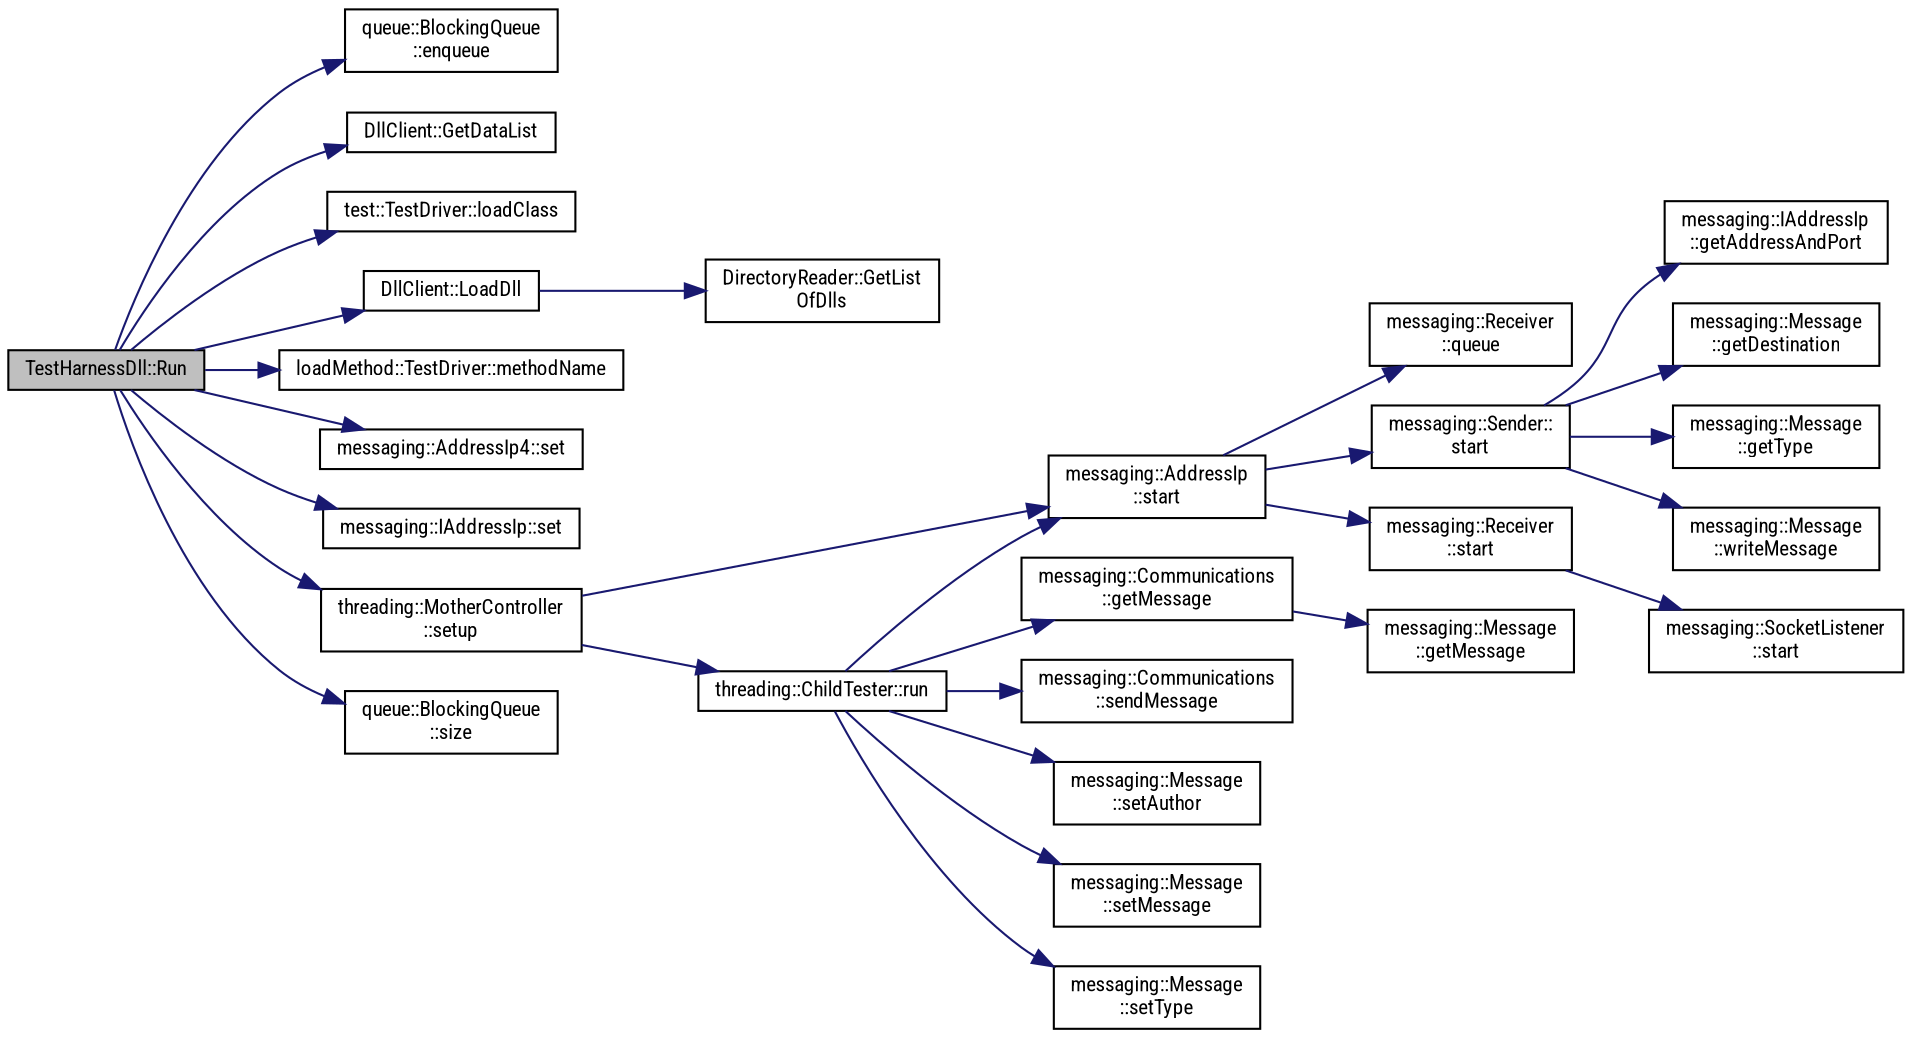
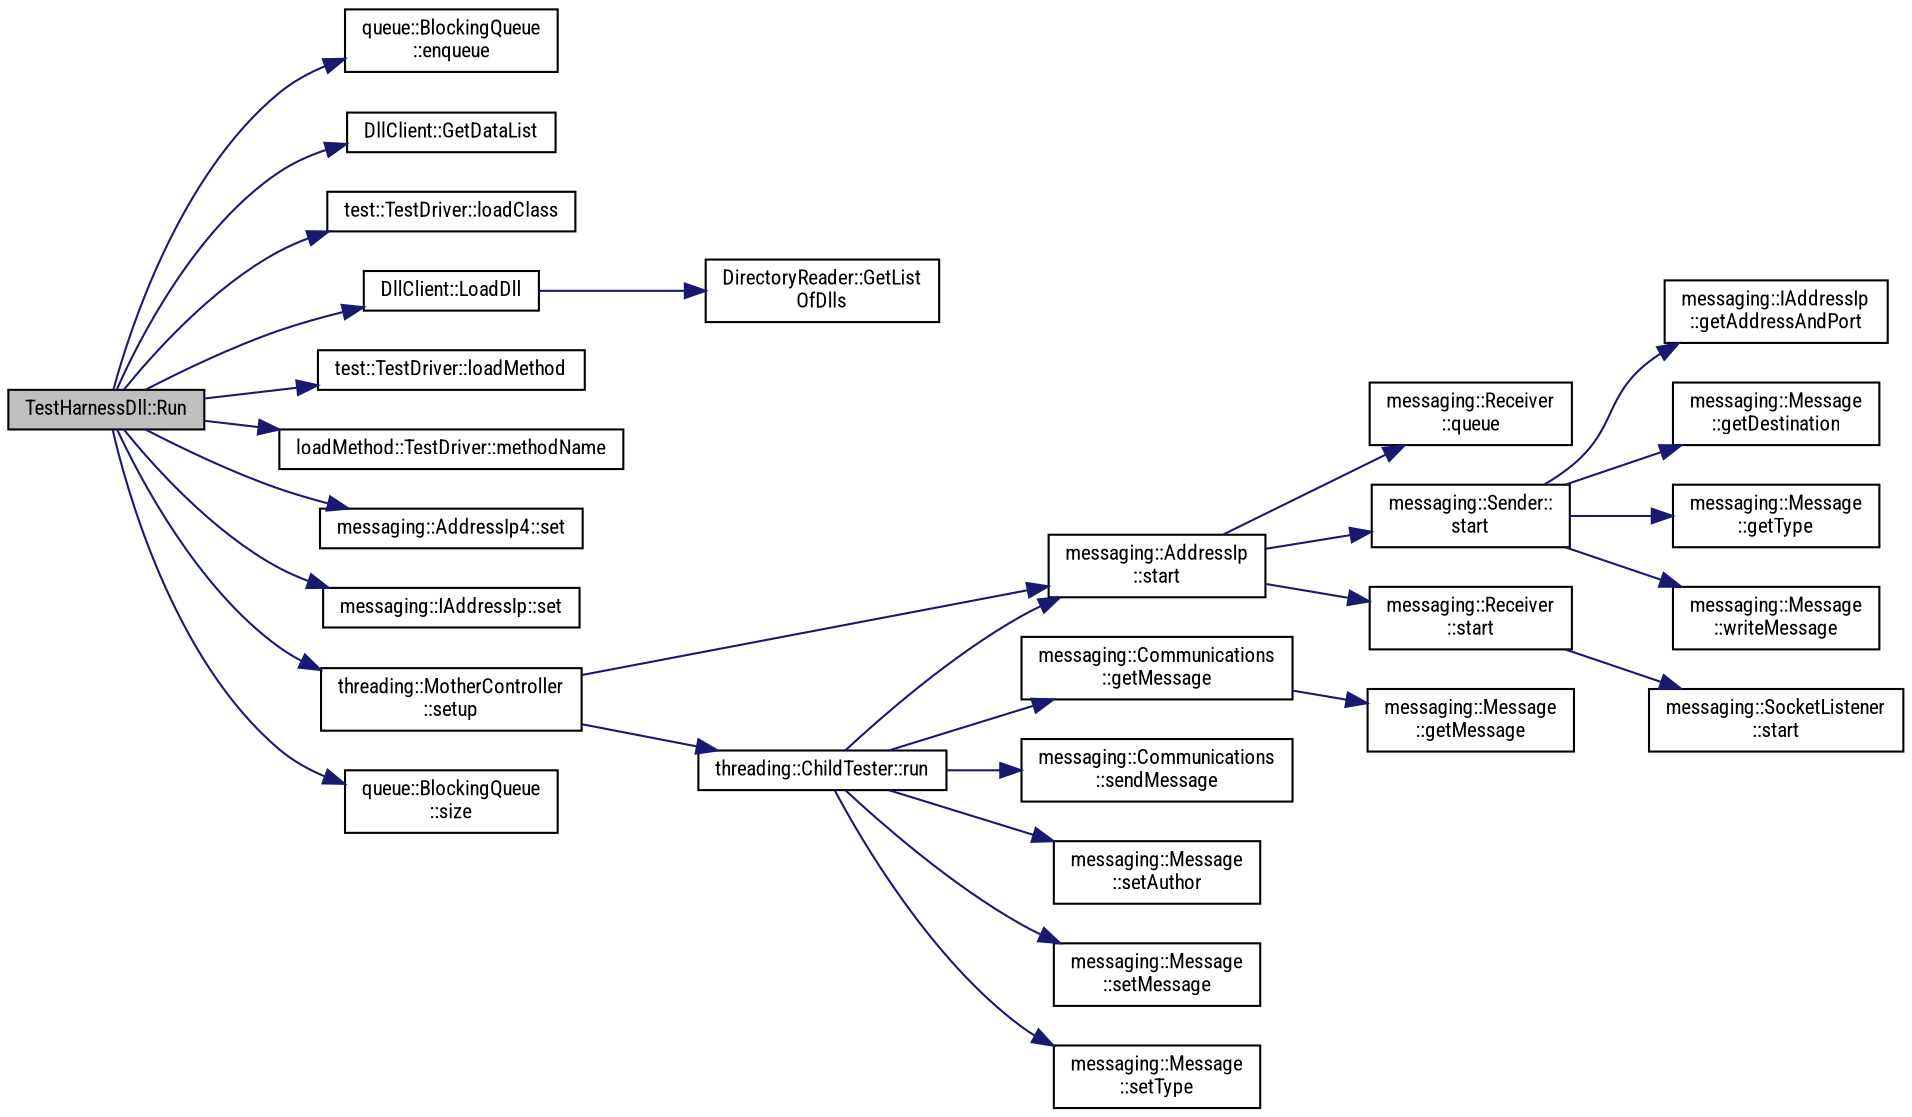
none -> (451, 370)
